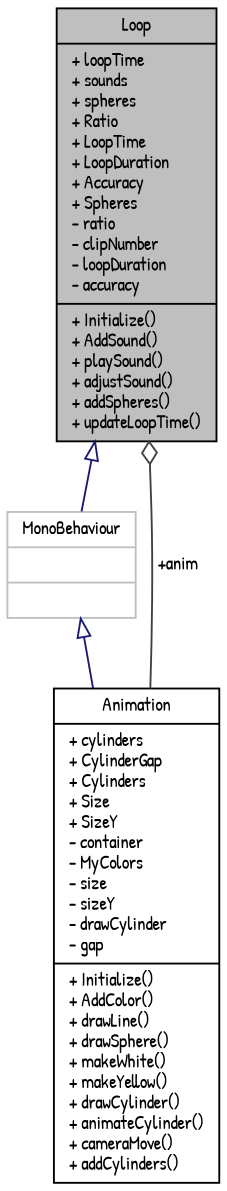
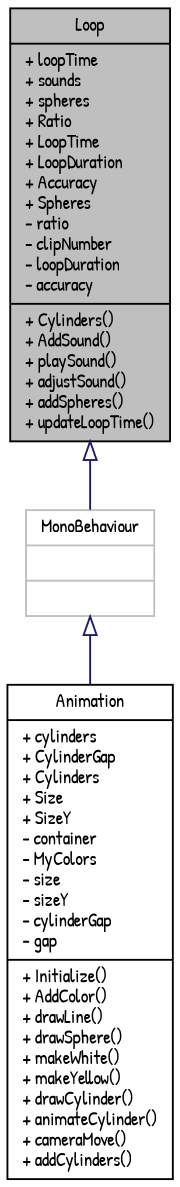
(114, 321) -> (71, 321)
(152, 576) -> none
(118, 925) -> (68, 921)
